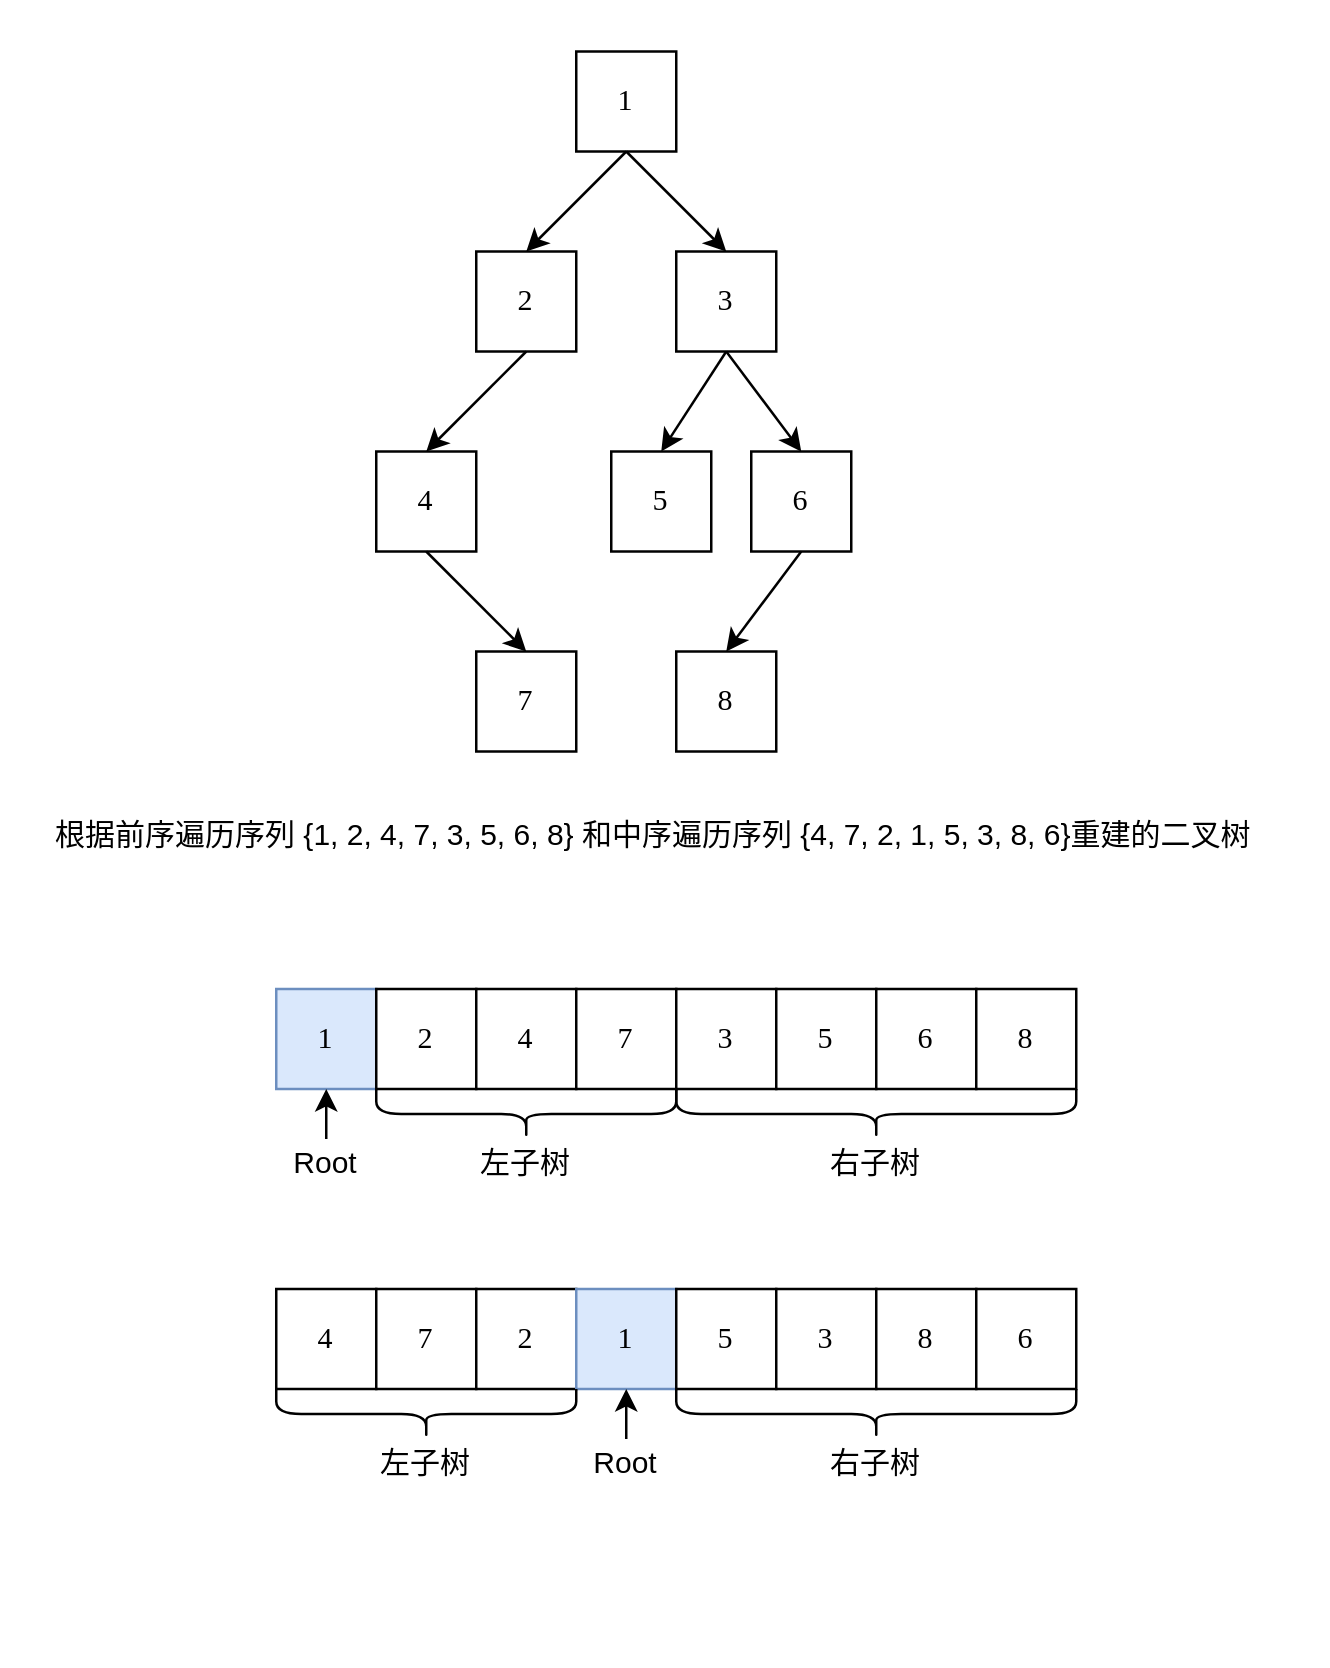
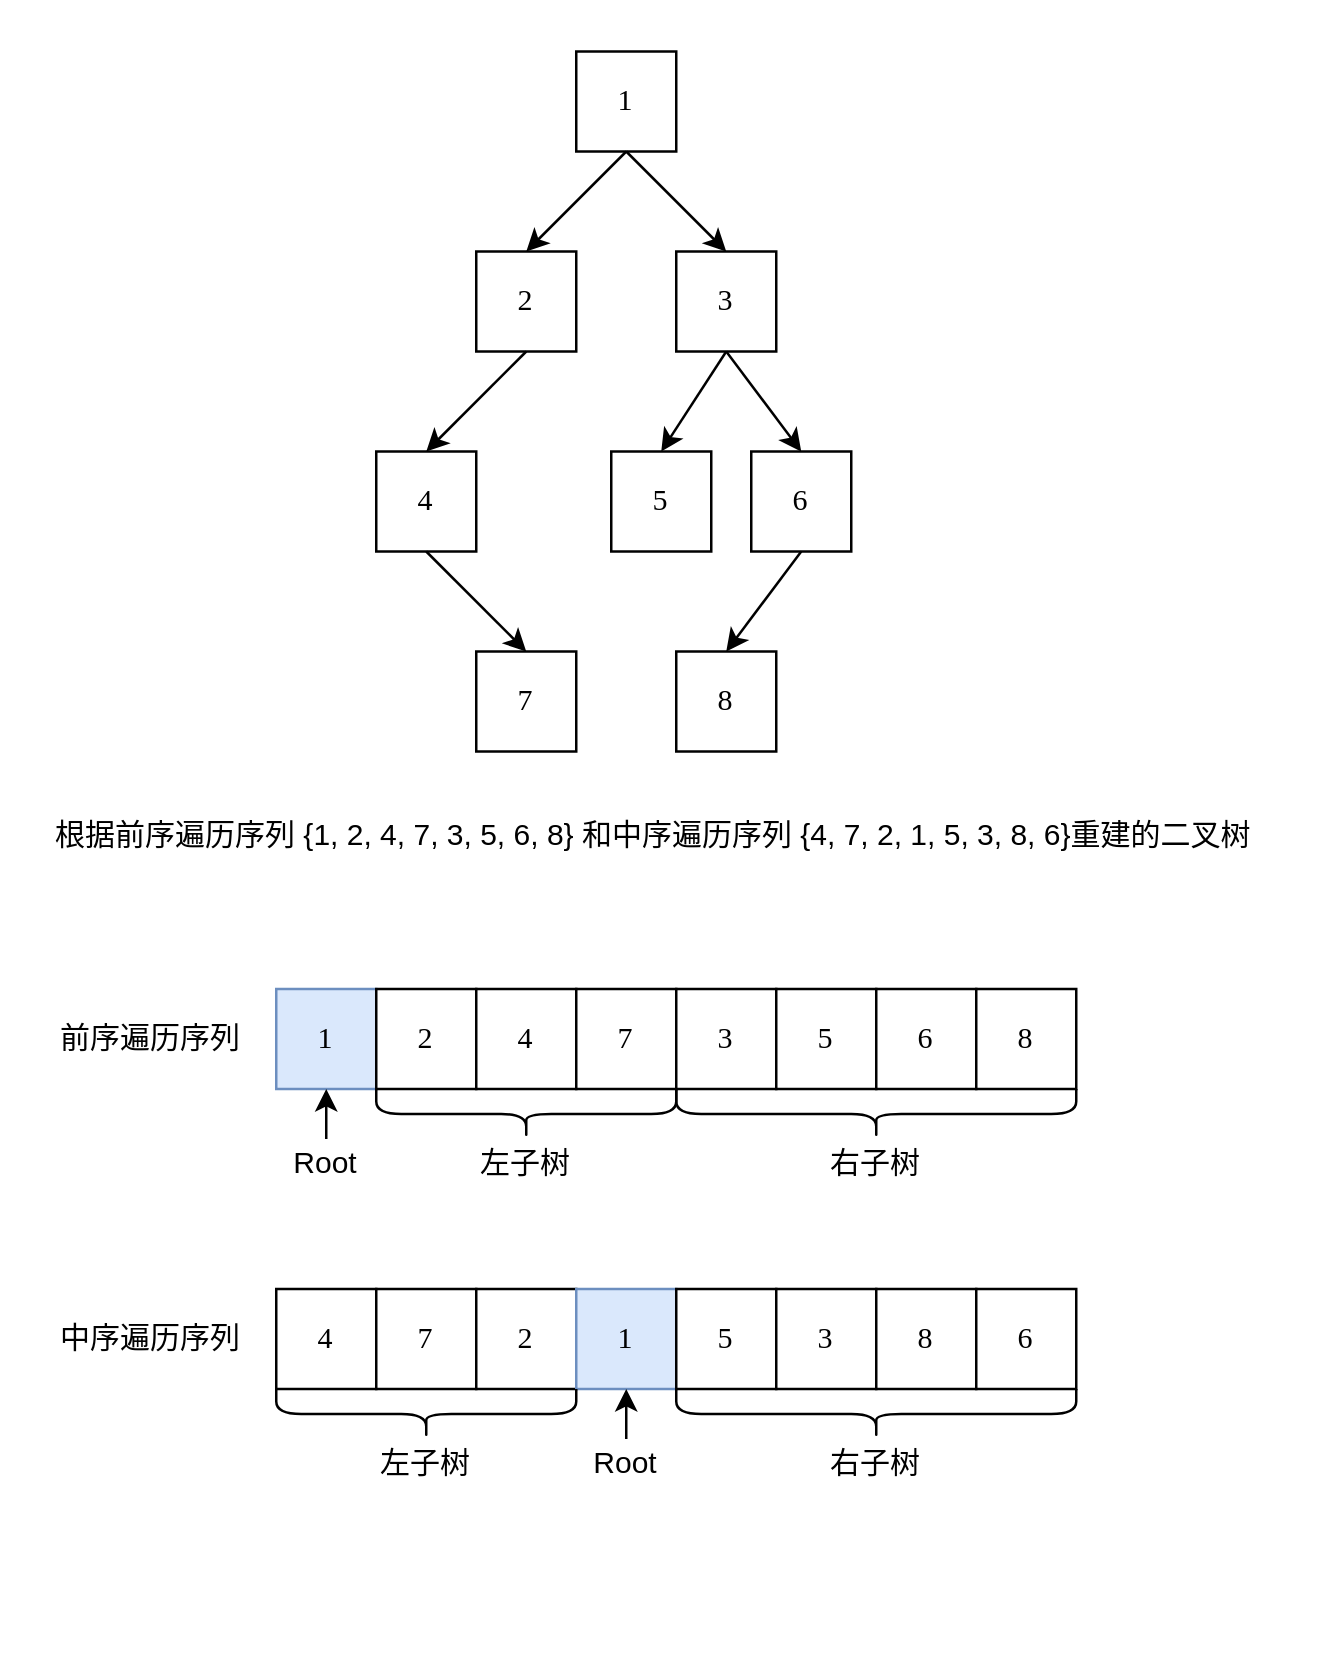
none -> (151, 1039)
none -> (151, 1339)
